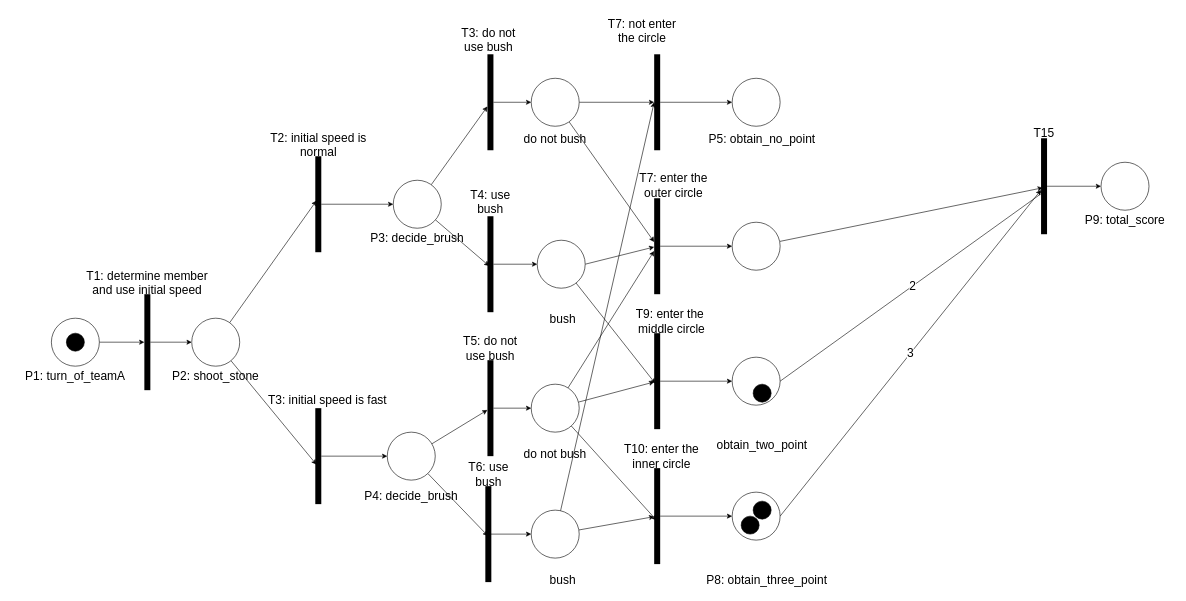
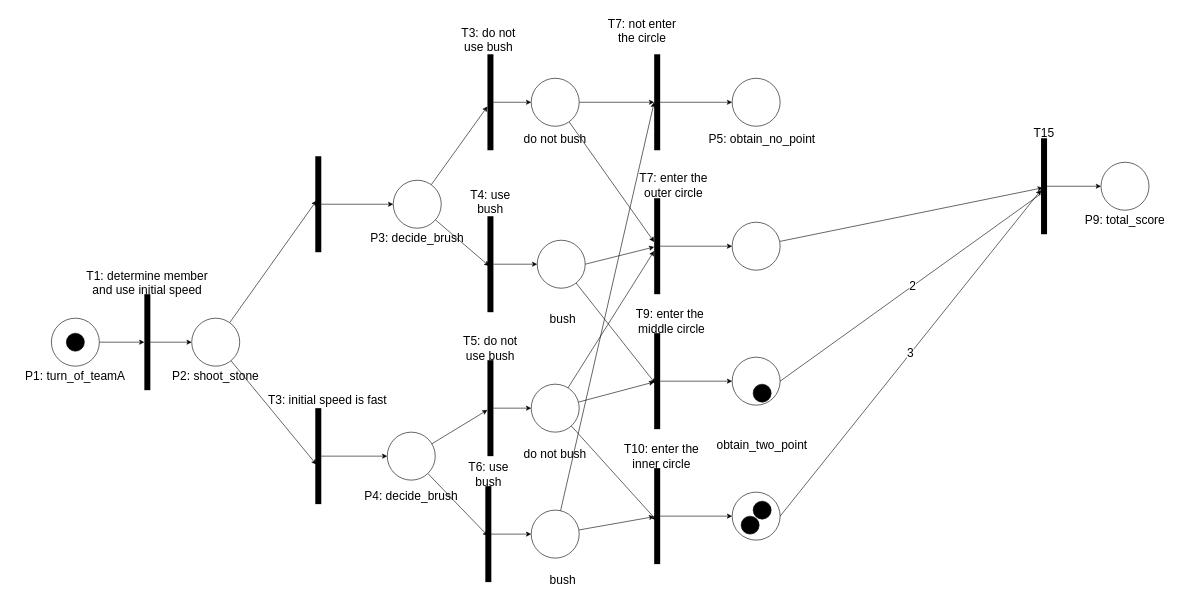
(318, 144) -> none
(767, 579) -> none
